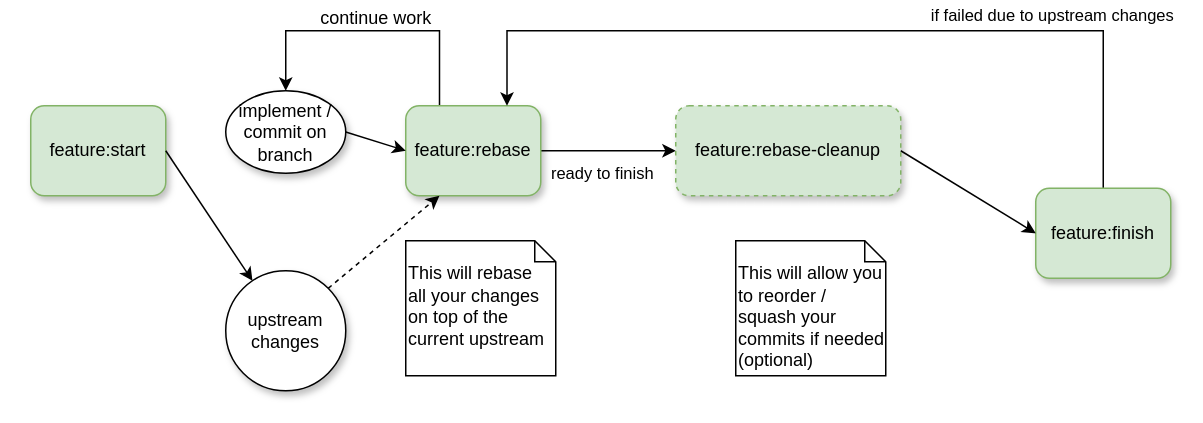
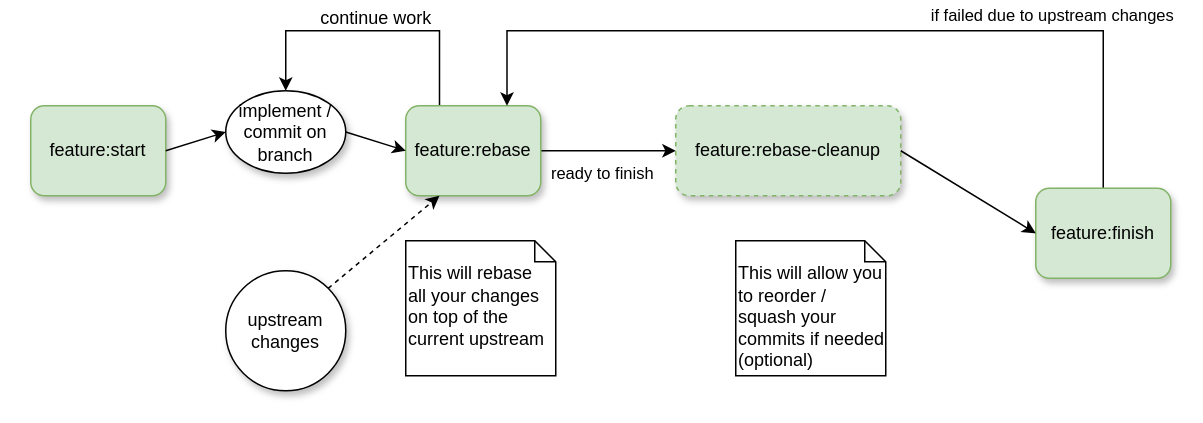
(206, 212) -> (191, 143)
